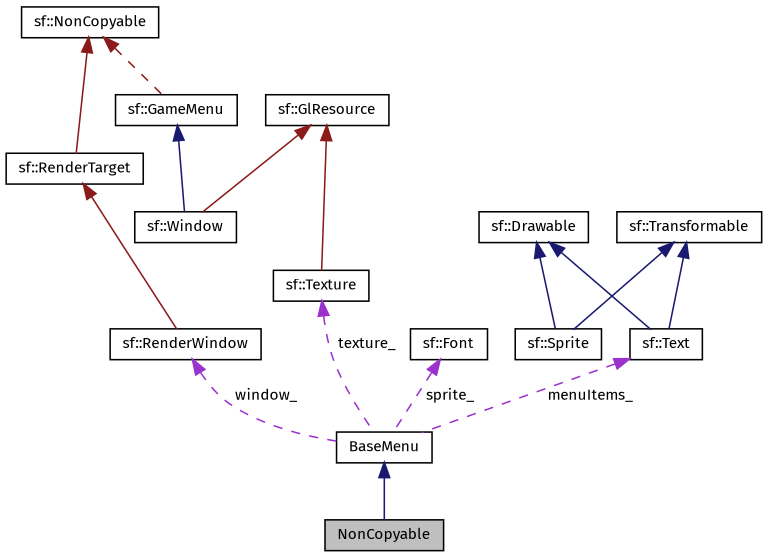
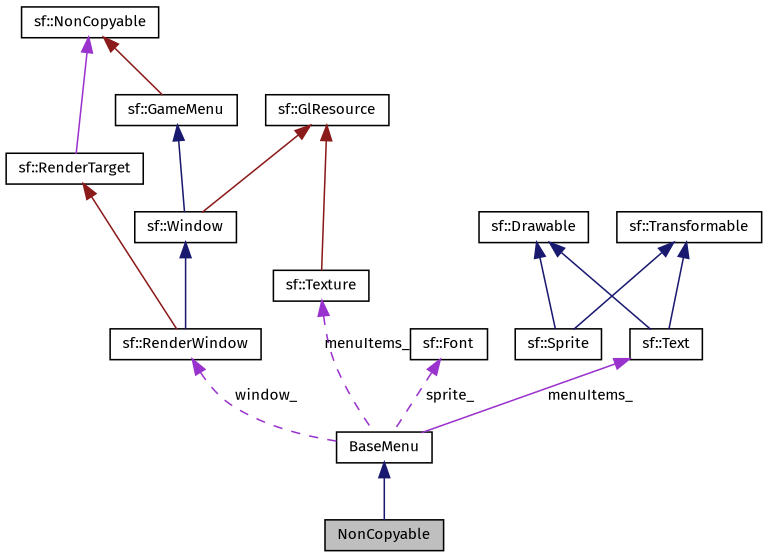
(139, 72) -> (139, 72)
(82, 103) -> (82, 103)
none -> (186, 294)
(365, 344) -> (365, 344)
(518, 398) -> (518, 398)
